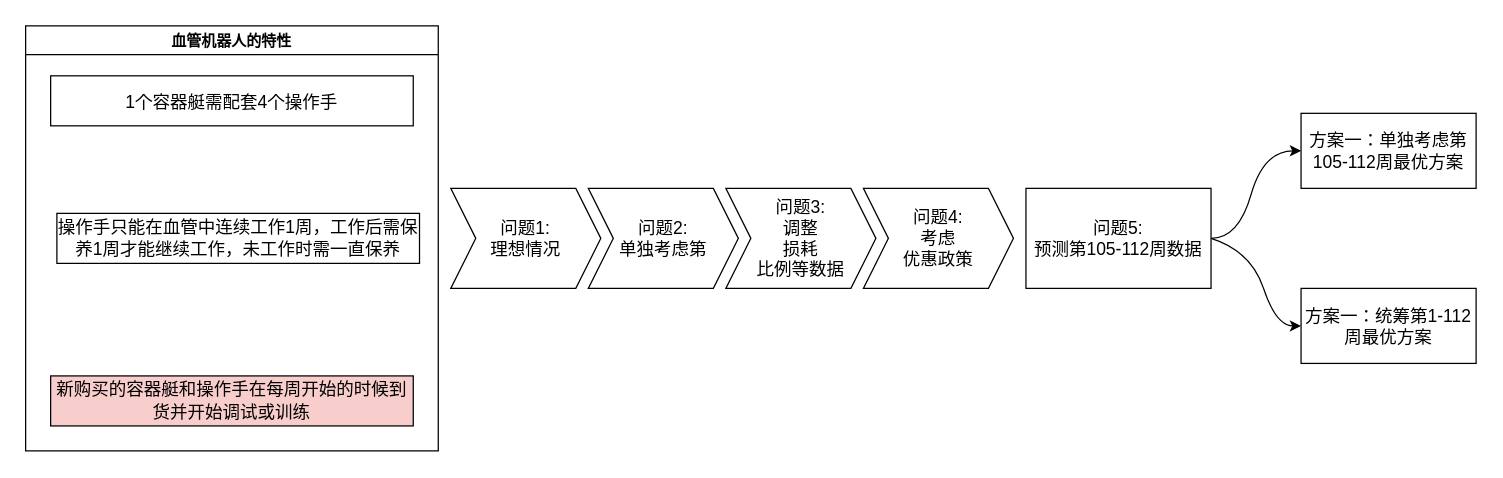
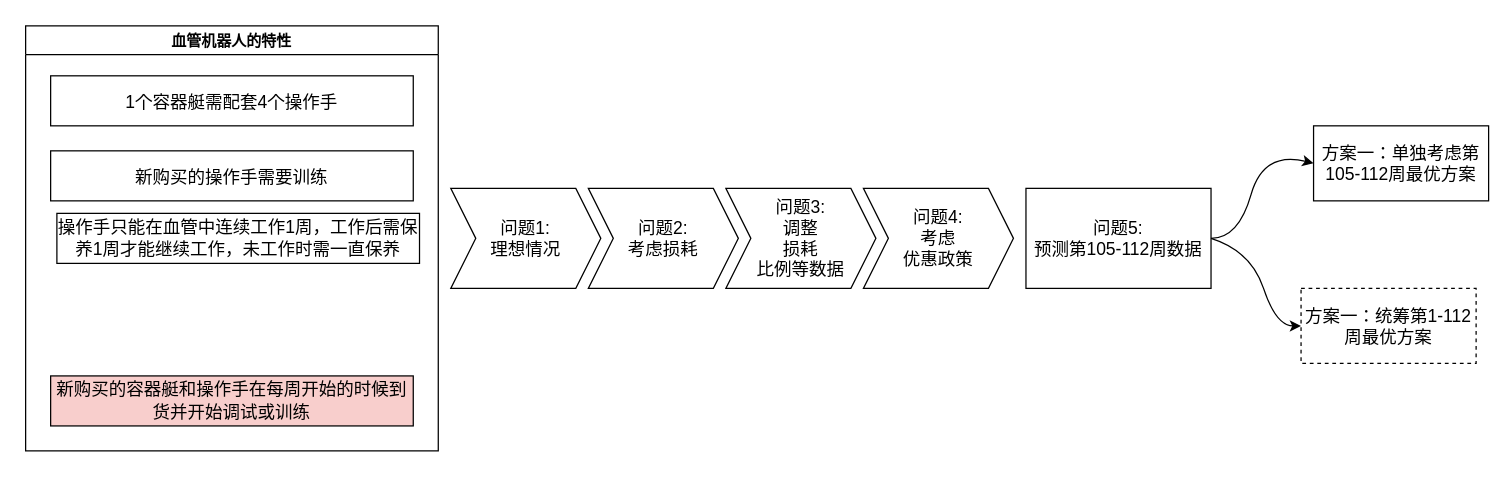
(1388, 151) -> (1401, 163)
none -> (232, 176)
(663, 238) -> (663, 238)
(1388, 326) -> (1388, 326)
